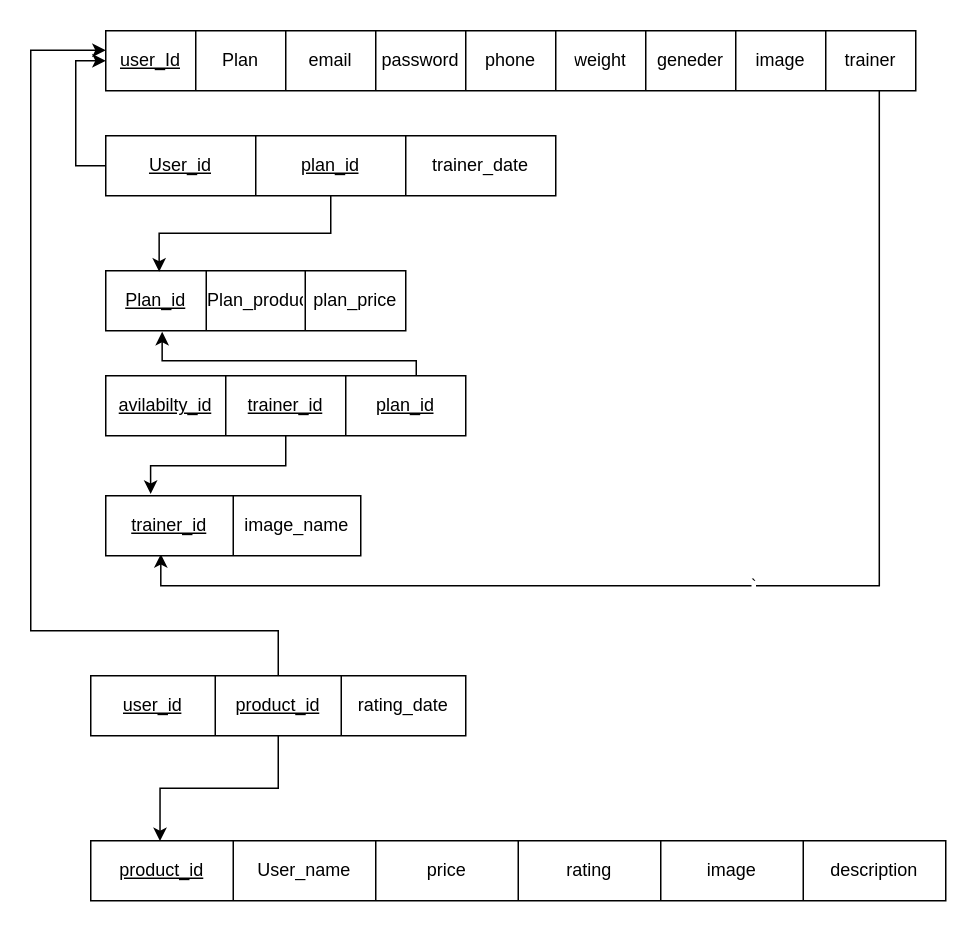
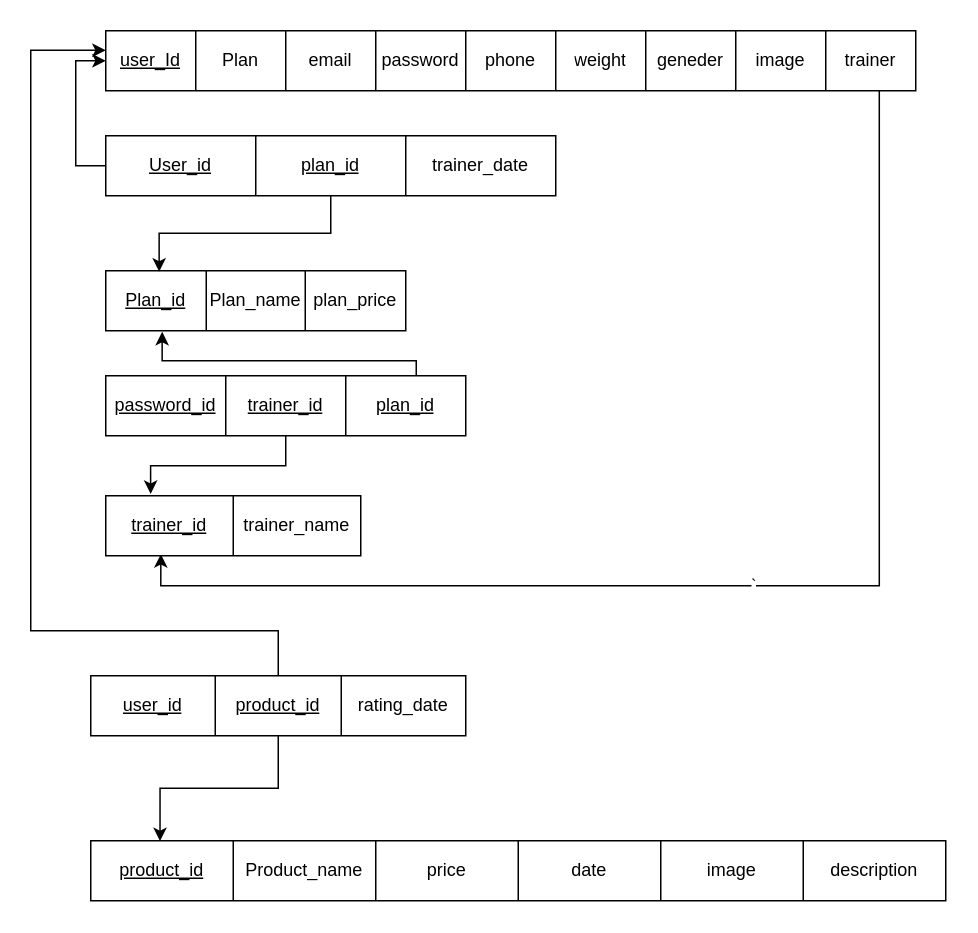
(256, 301) -> (256, 301)
(166, 406) -> (166, 406)
(297, 526) -> (297, 526)
(305, 871) -> (305, 871)
(590, 871) -> (590, 871)
